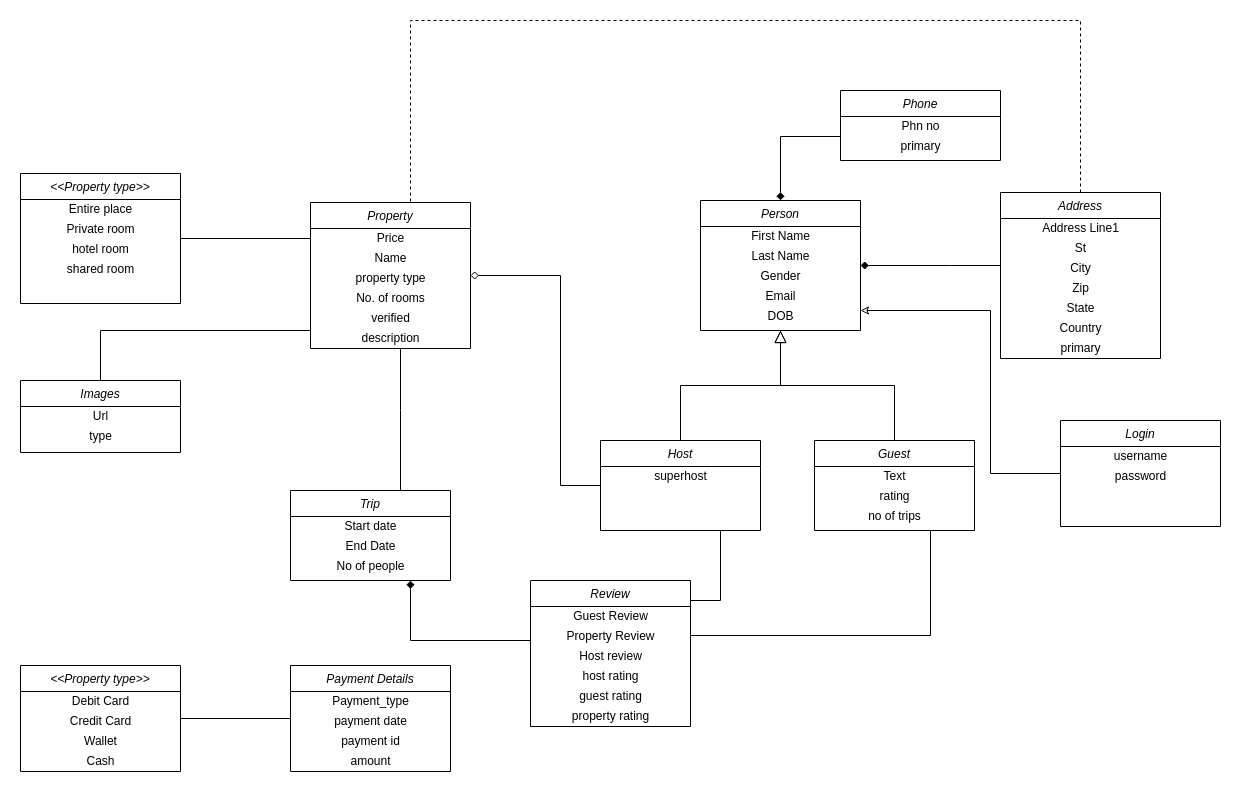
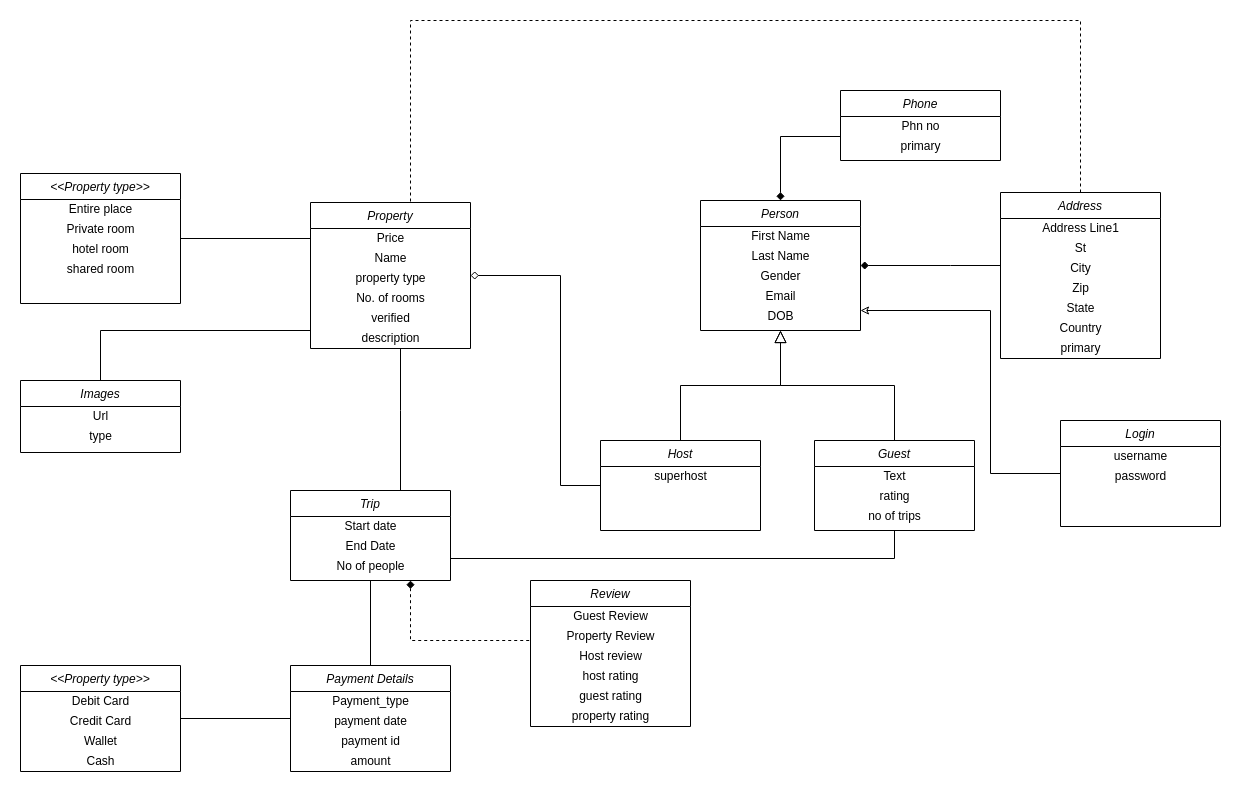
none -> (687, 559)
(721, 581) -> none
none -> (371, 624)
(864, 636) -> none
(444, 641) -> (444, 641)
